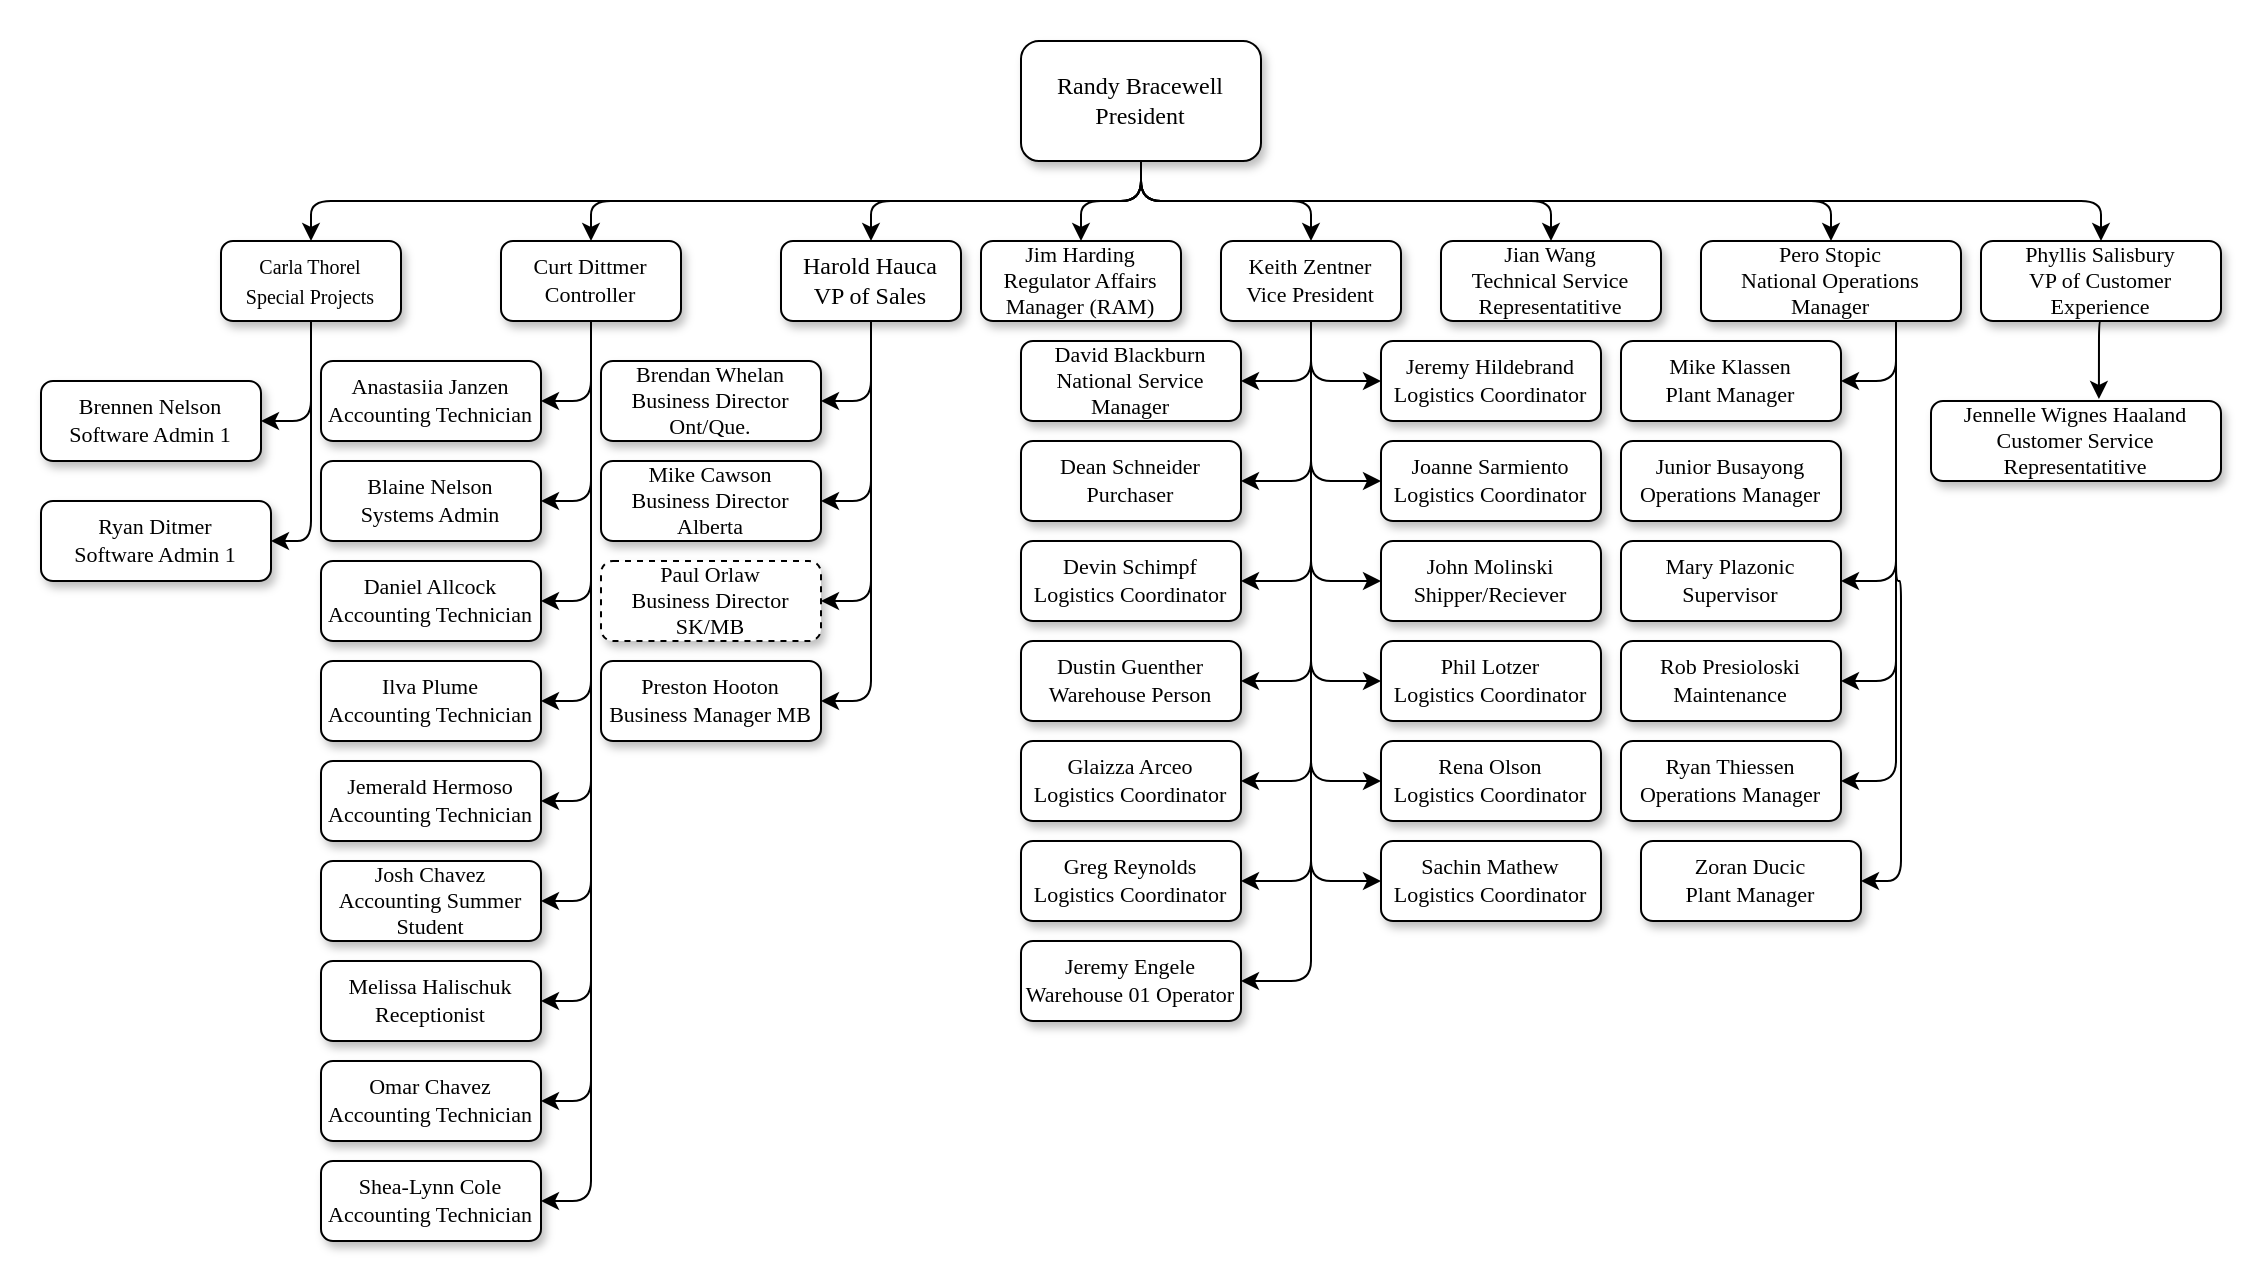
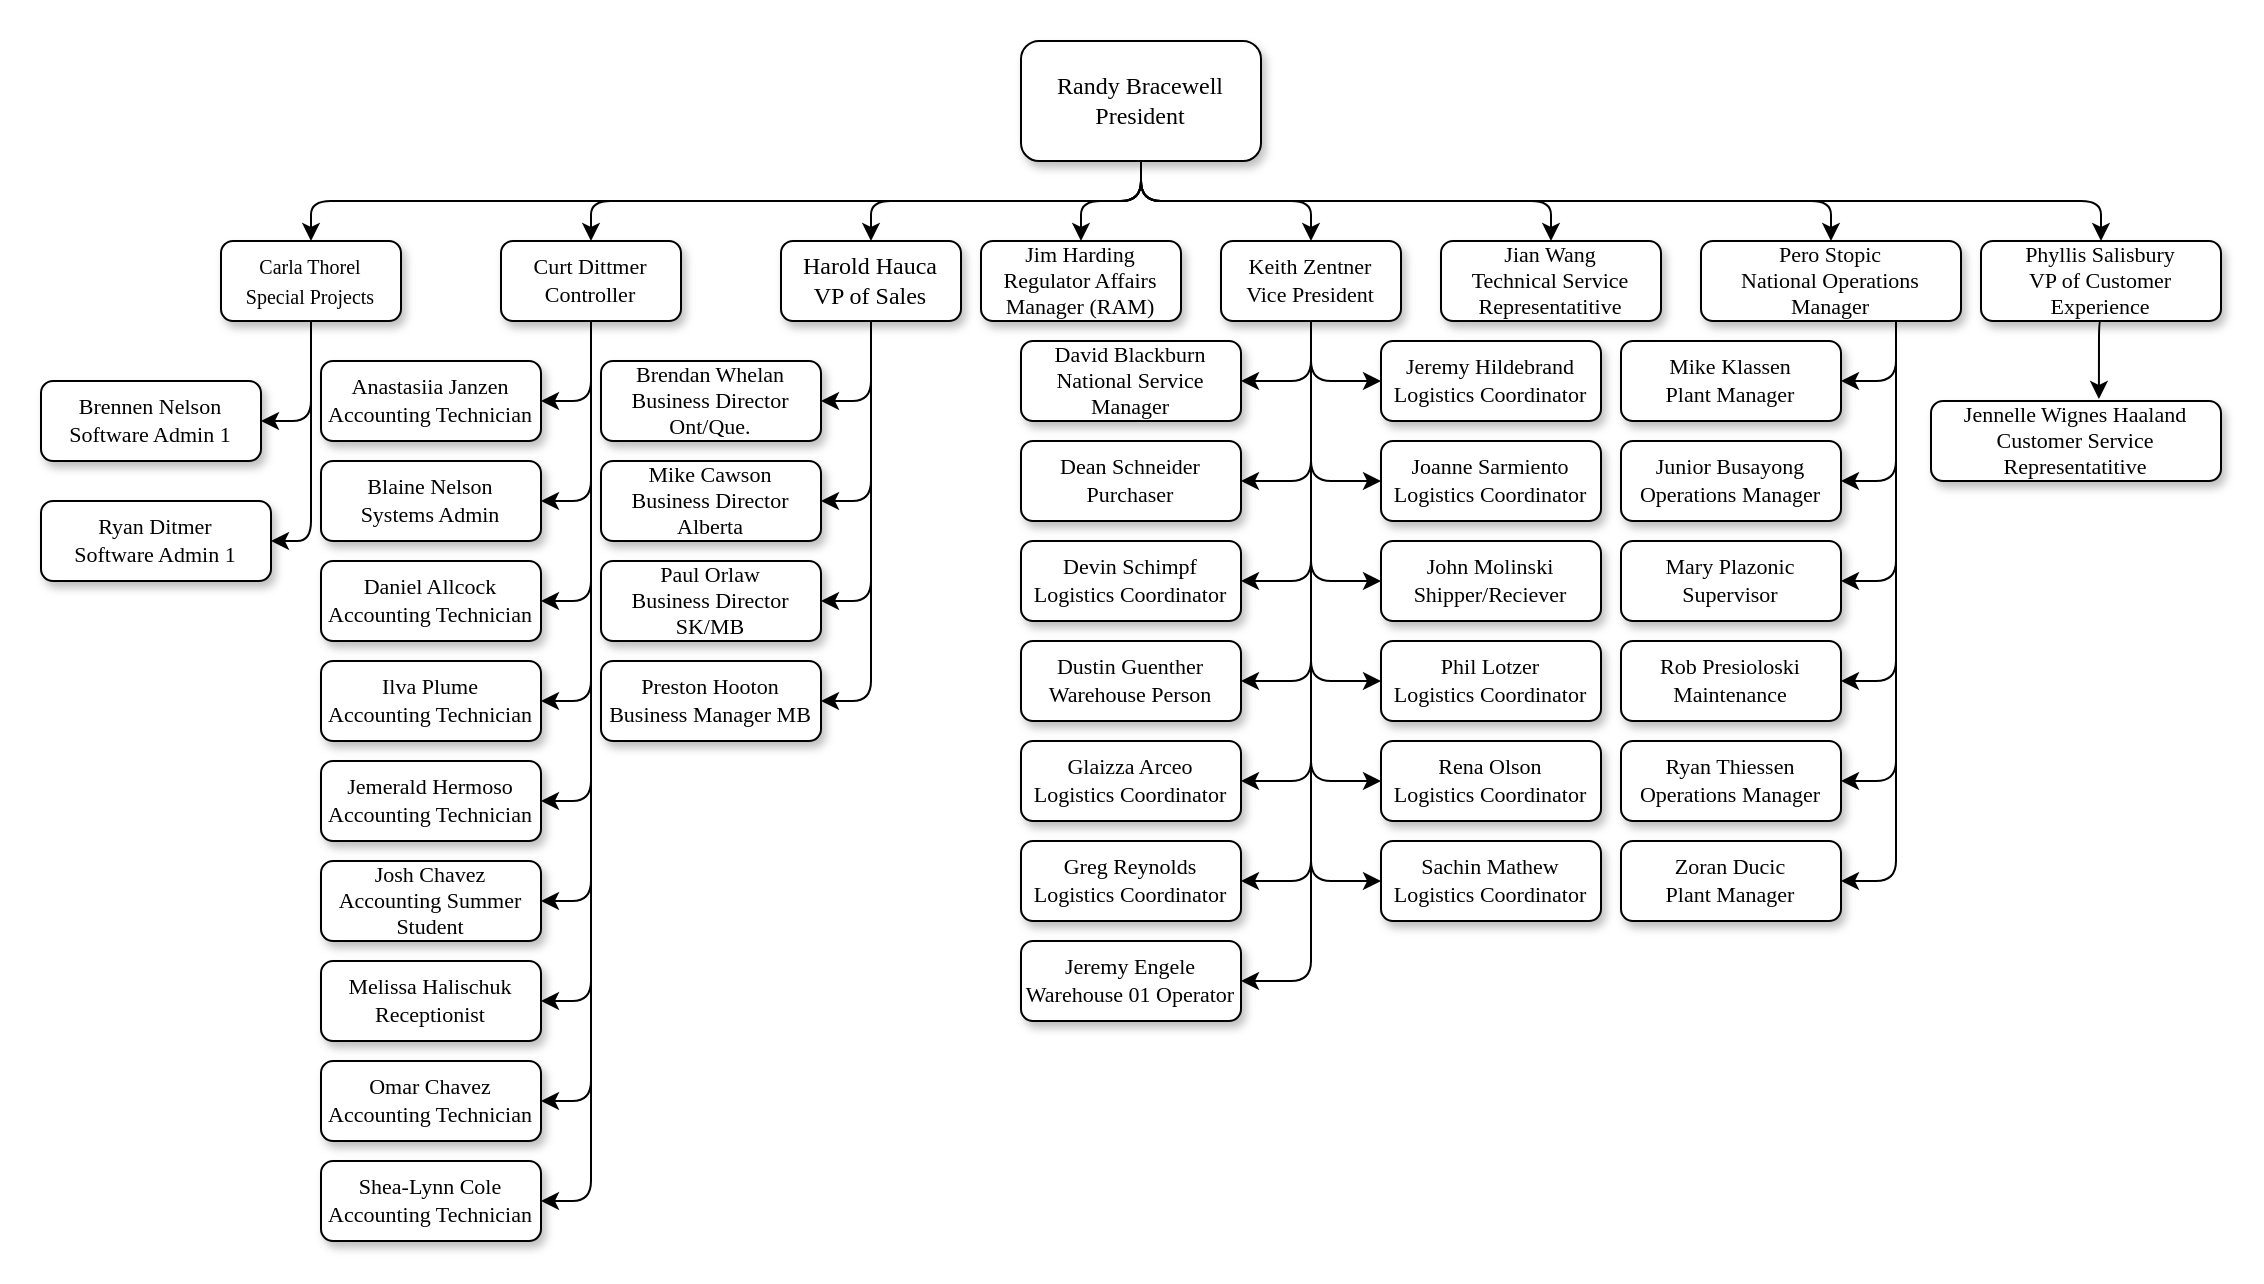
none -> (1873, 481)
(711, 601) -> (711, 601)
(1751, 881) -> (1731, 881)
